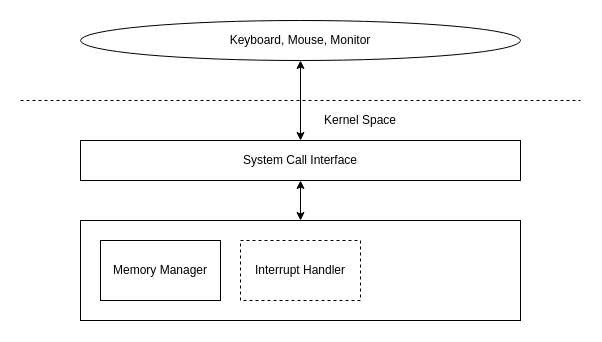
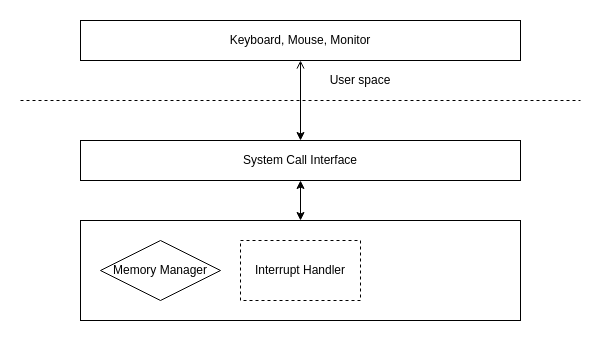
(301, 41) -> (301, 41)
(301, 68) -> (301, 66)
none -> (361, 81)
(361, 121) -> none
(161, 271) -> (161, 271)
